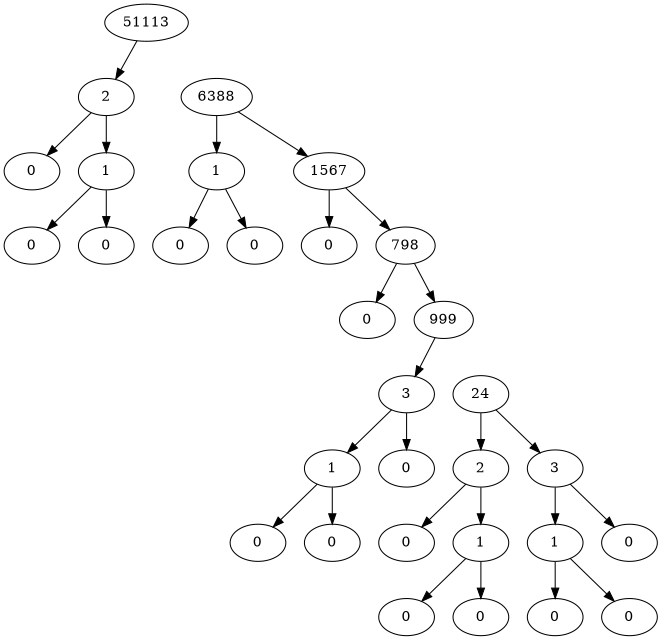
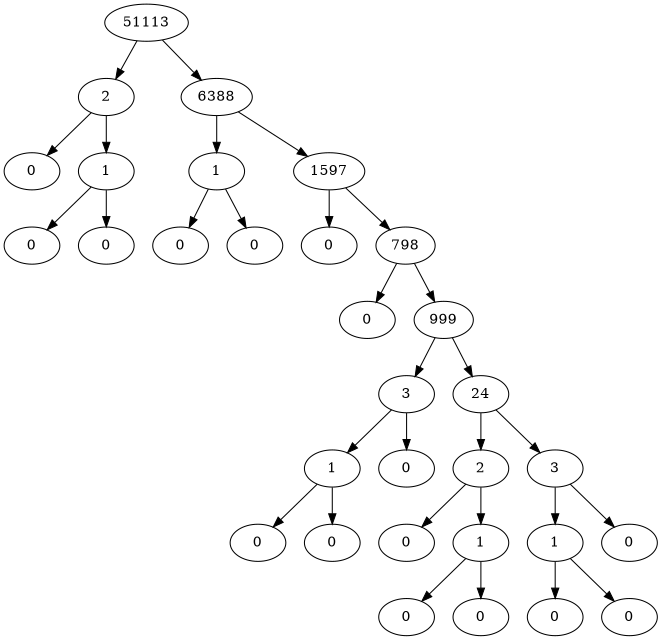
none -> (178, 56)
(329, 171) -> (329, 171)
none -> (460, 352)
